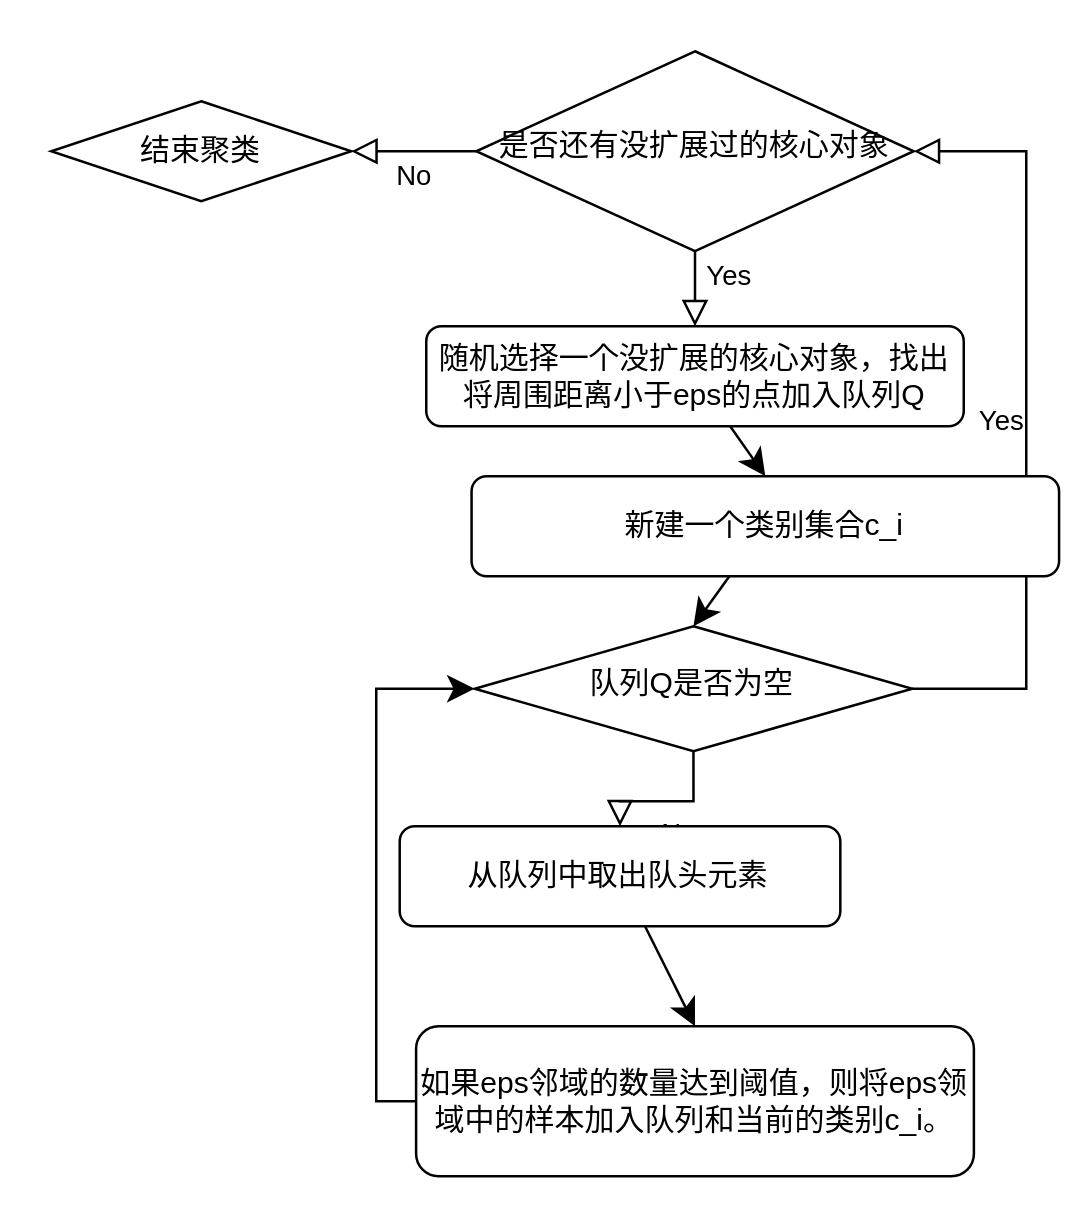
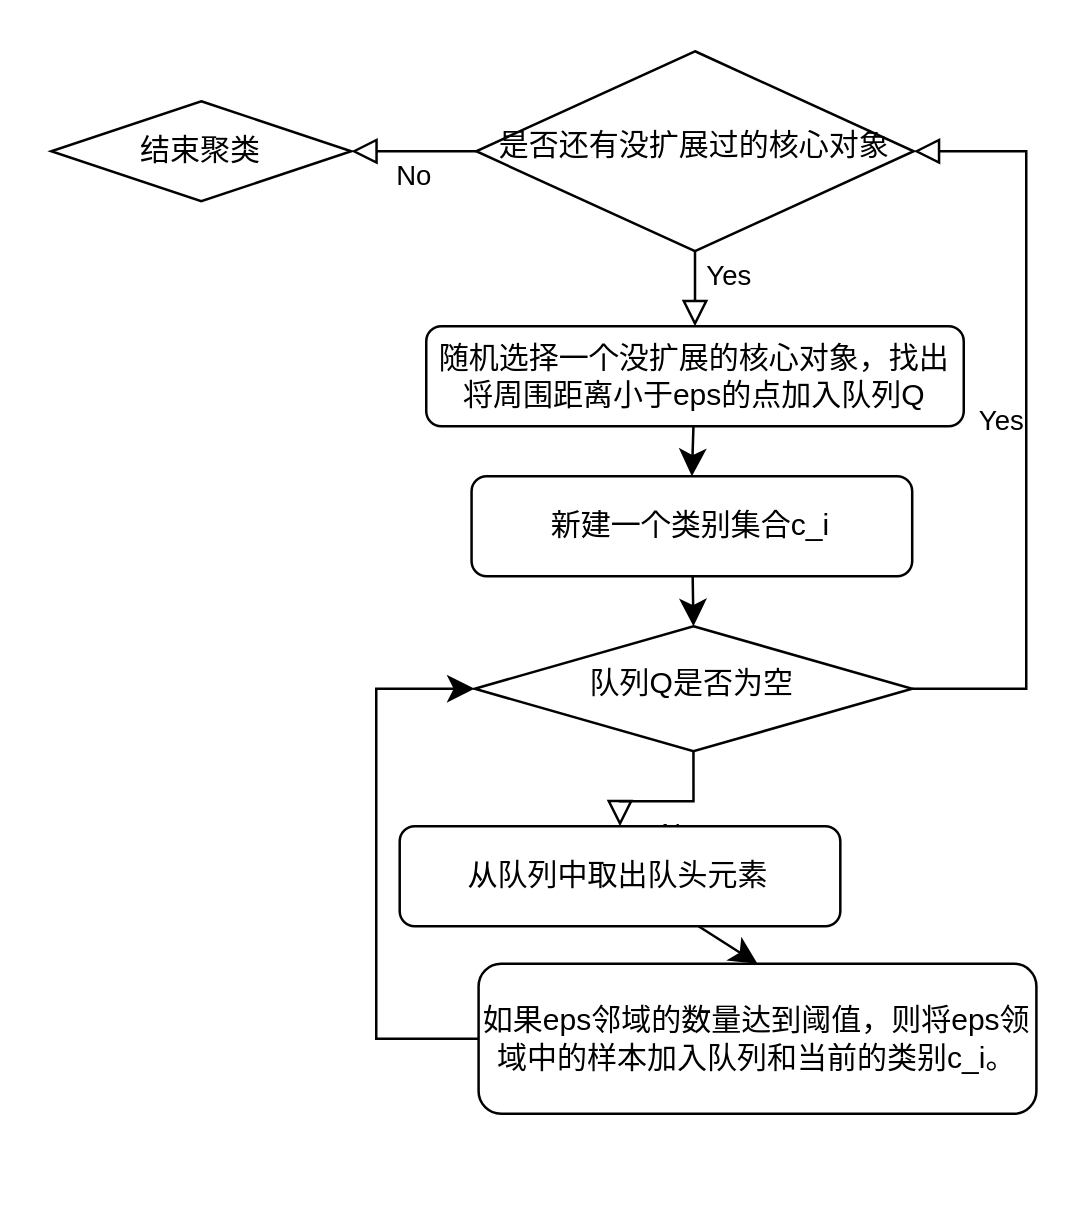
(765, 526) -> (692, 526)
(695, 1101) -> (758, 1039)
